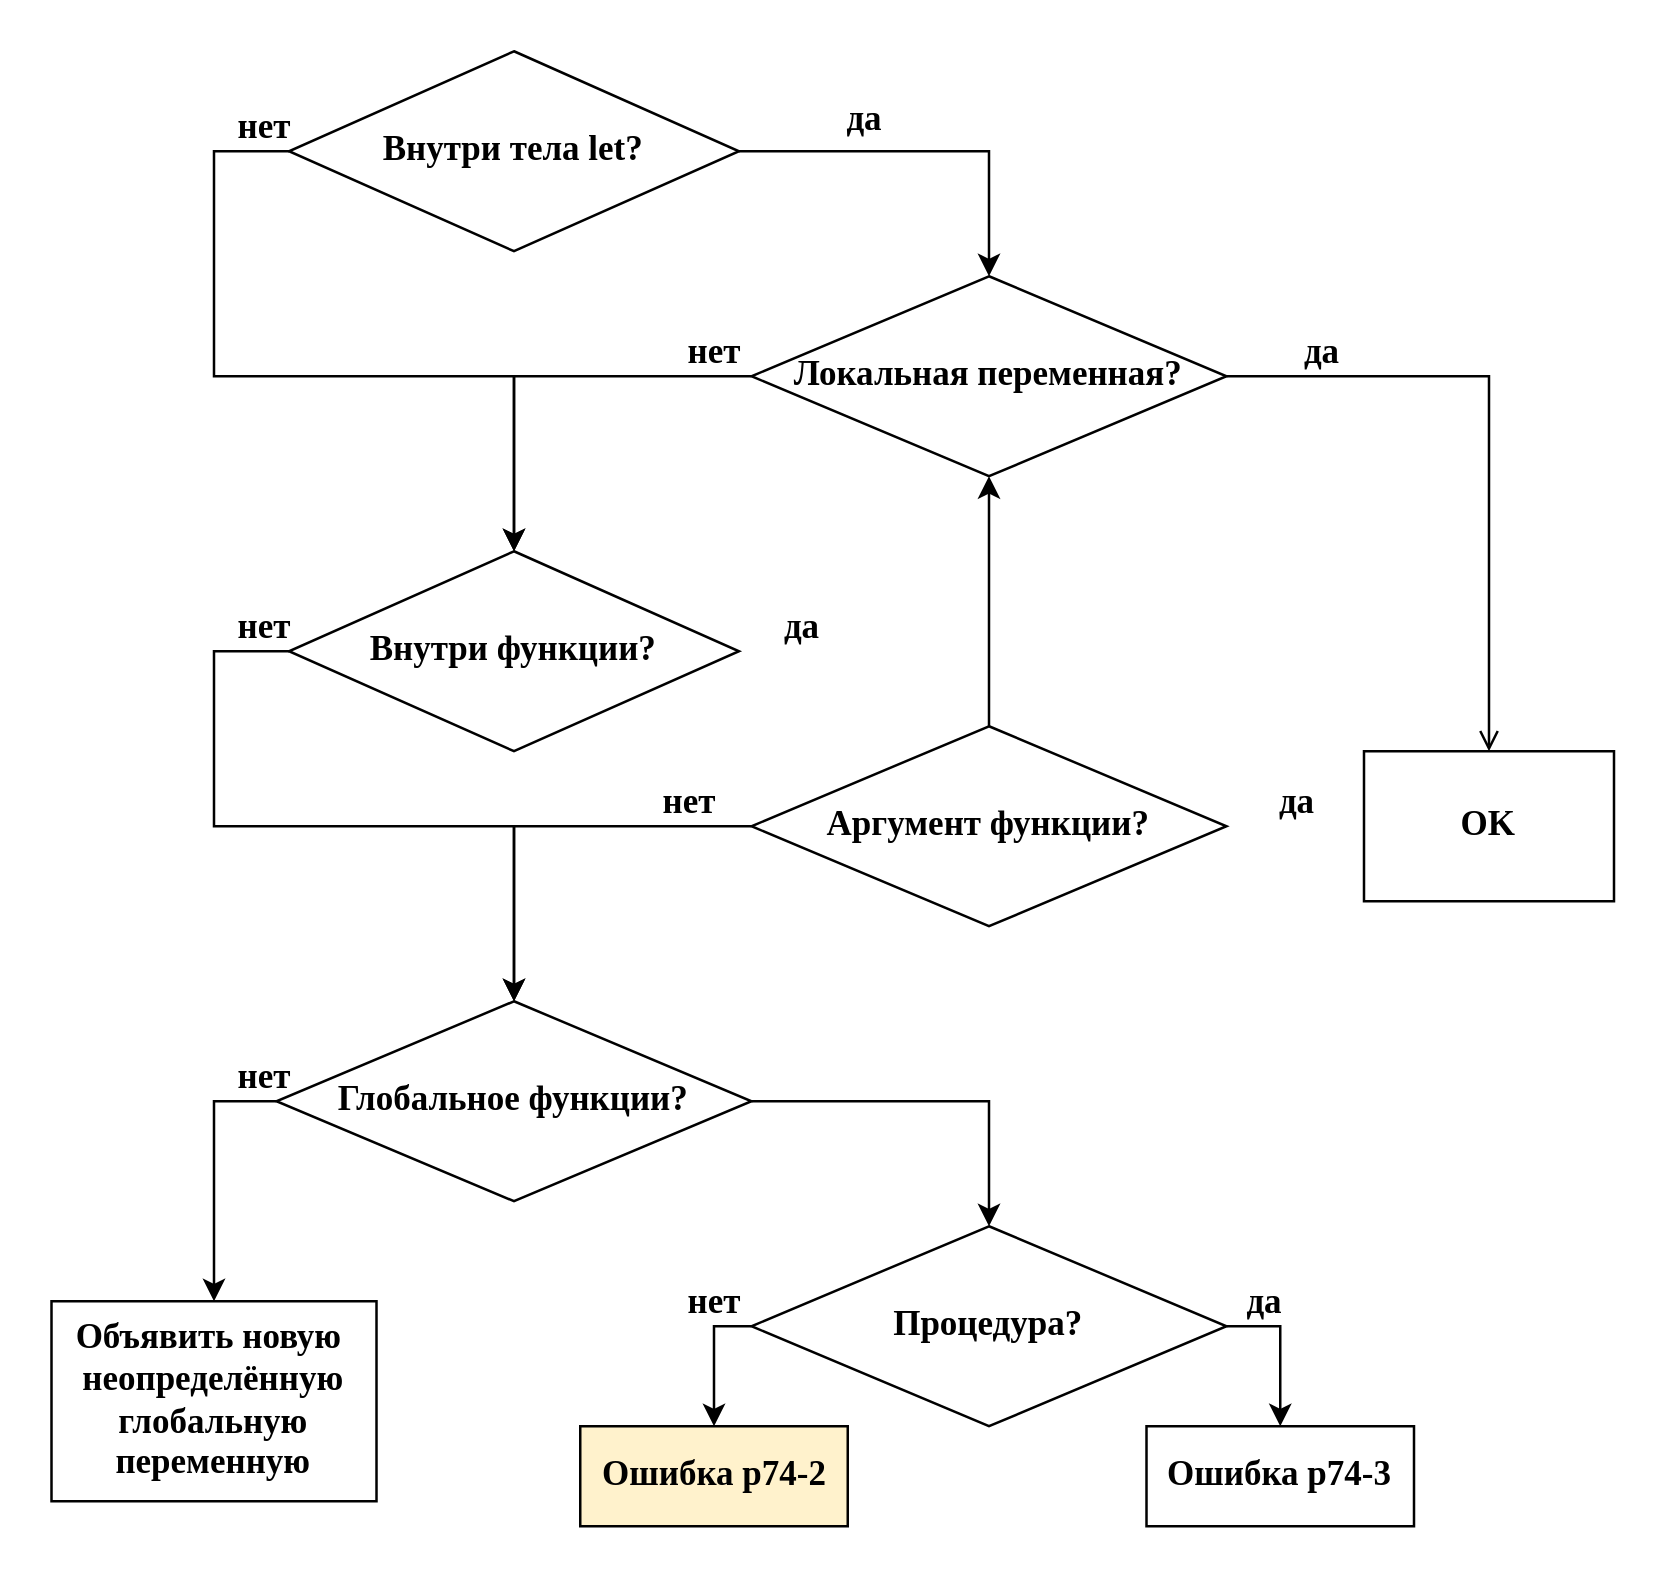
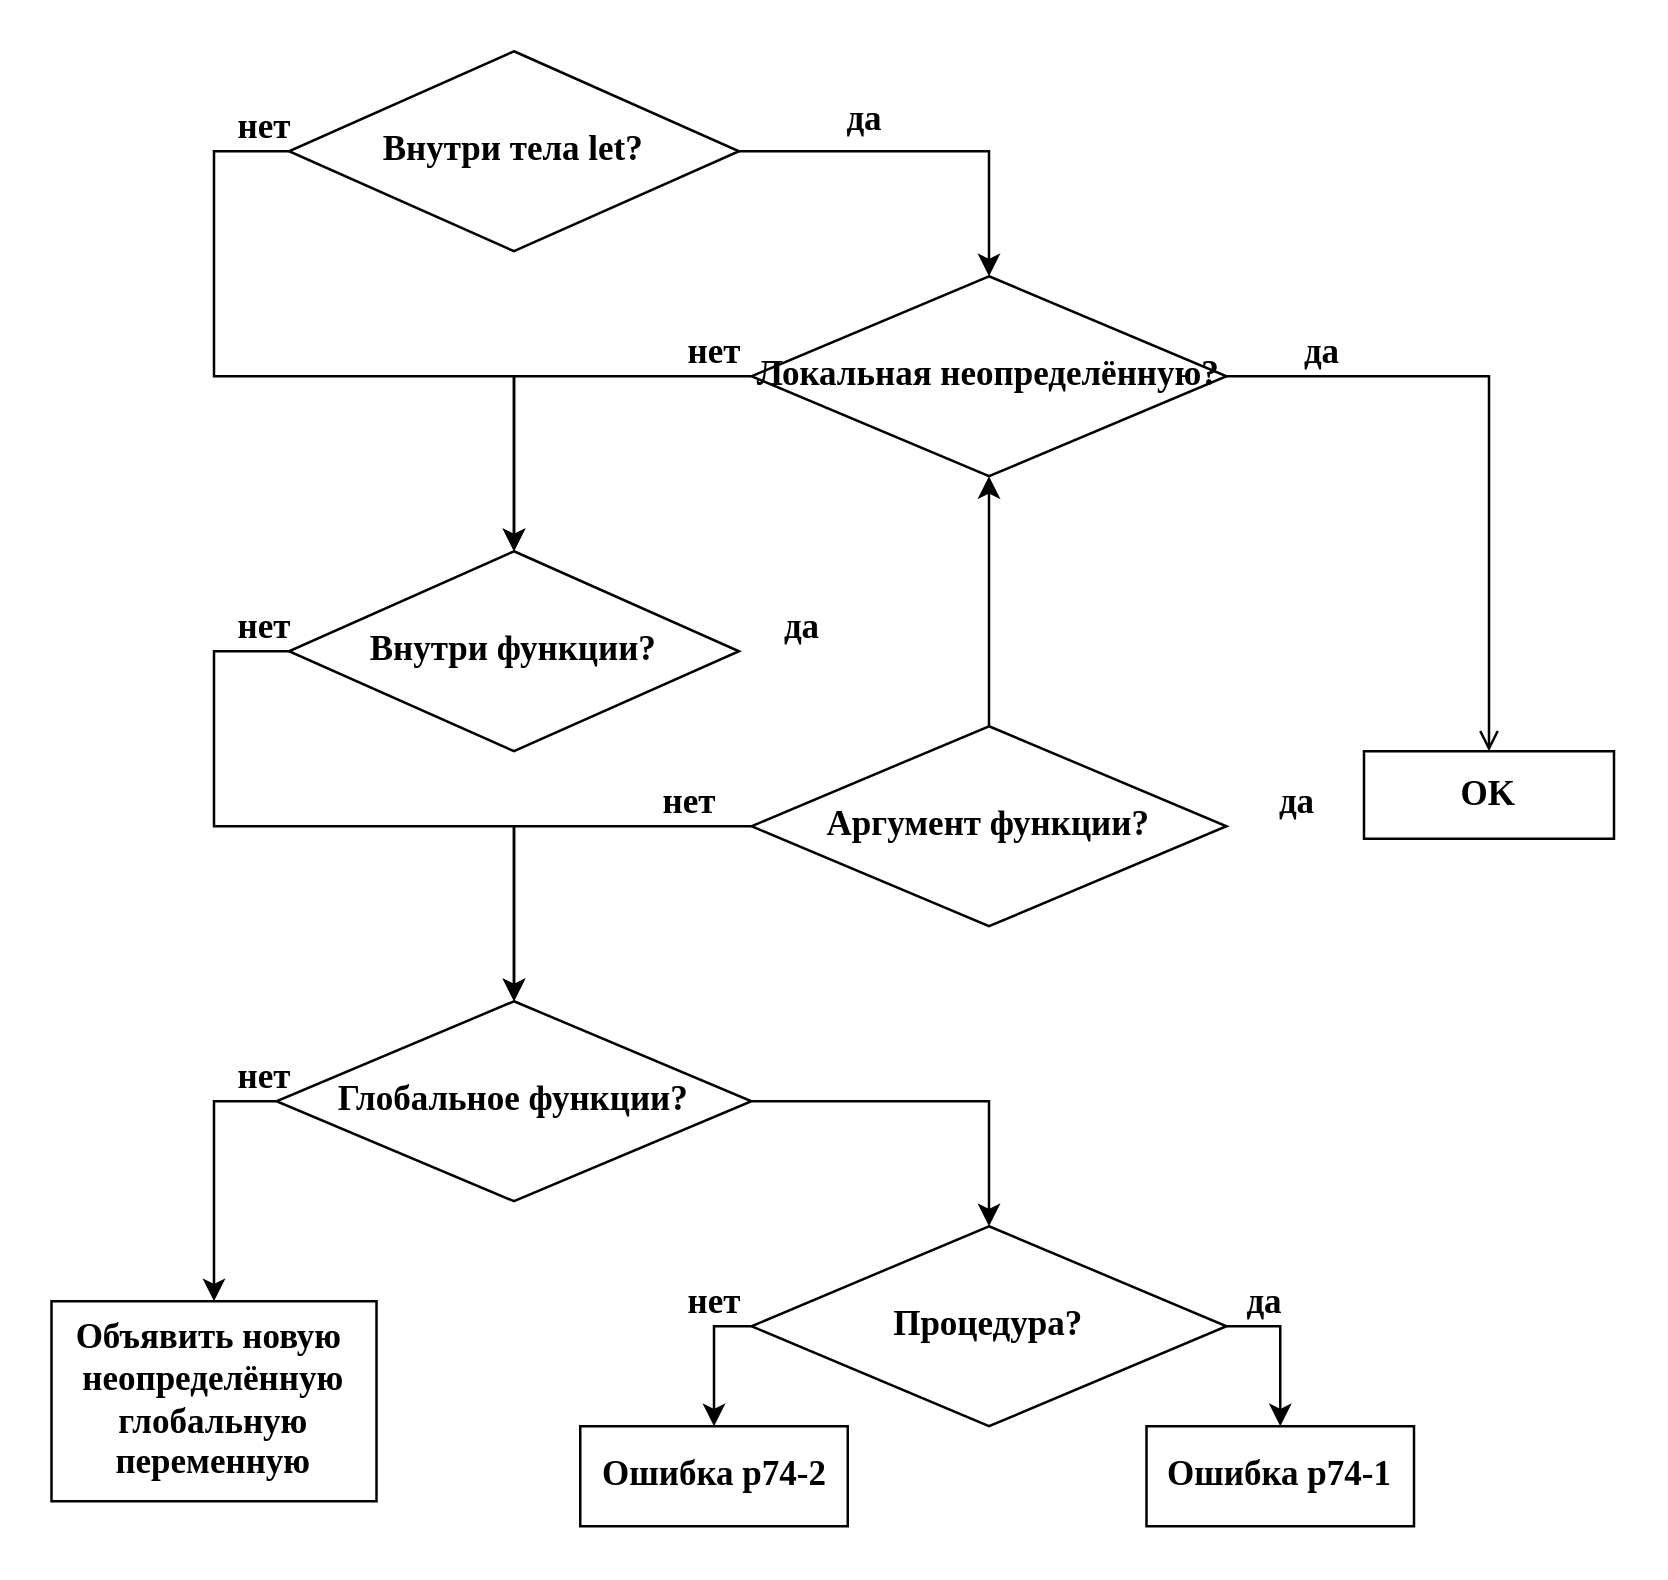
(989, 376) -> (989, 376)
(1489, 826) -> (1489, 795)
(714, 1476) -> (714, 1476)
(1280, 1476) -> (1280, 1476)
